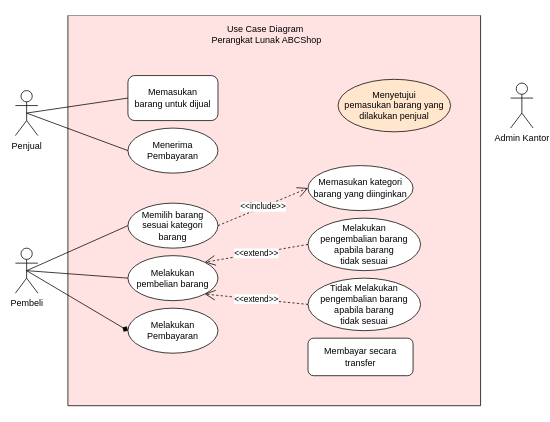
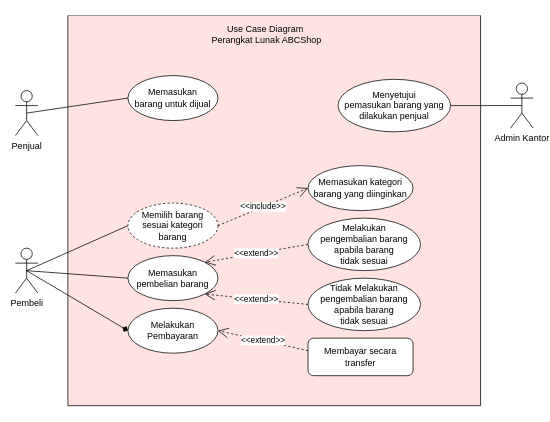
(173, 98) -> (173, 98)
(394, 105) -> (394, 105)
none -> (484, 105)
(78, 132) -> none
(173, 150) -> none
(173, 225) -> (173, 225)
(173, 278) -> (173, 278)
none -> (264, 341)
